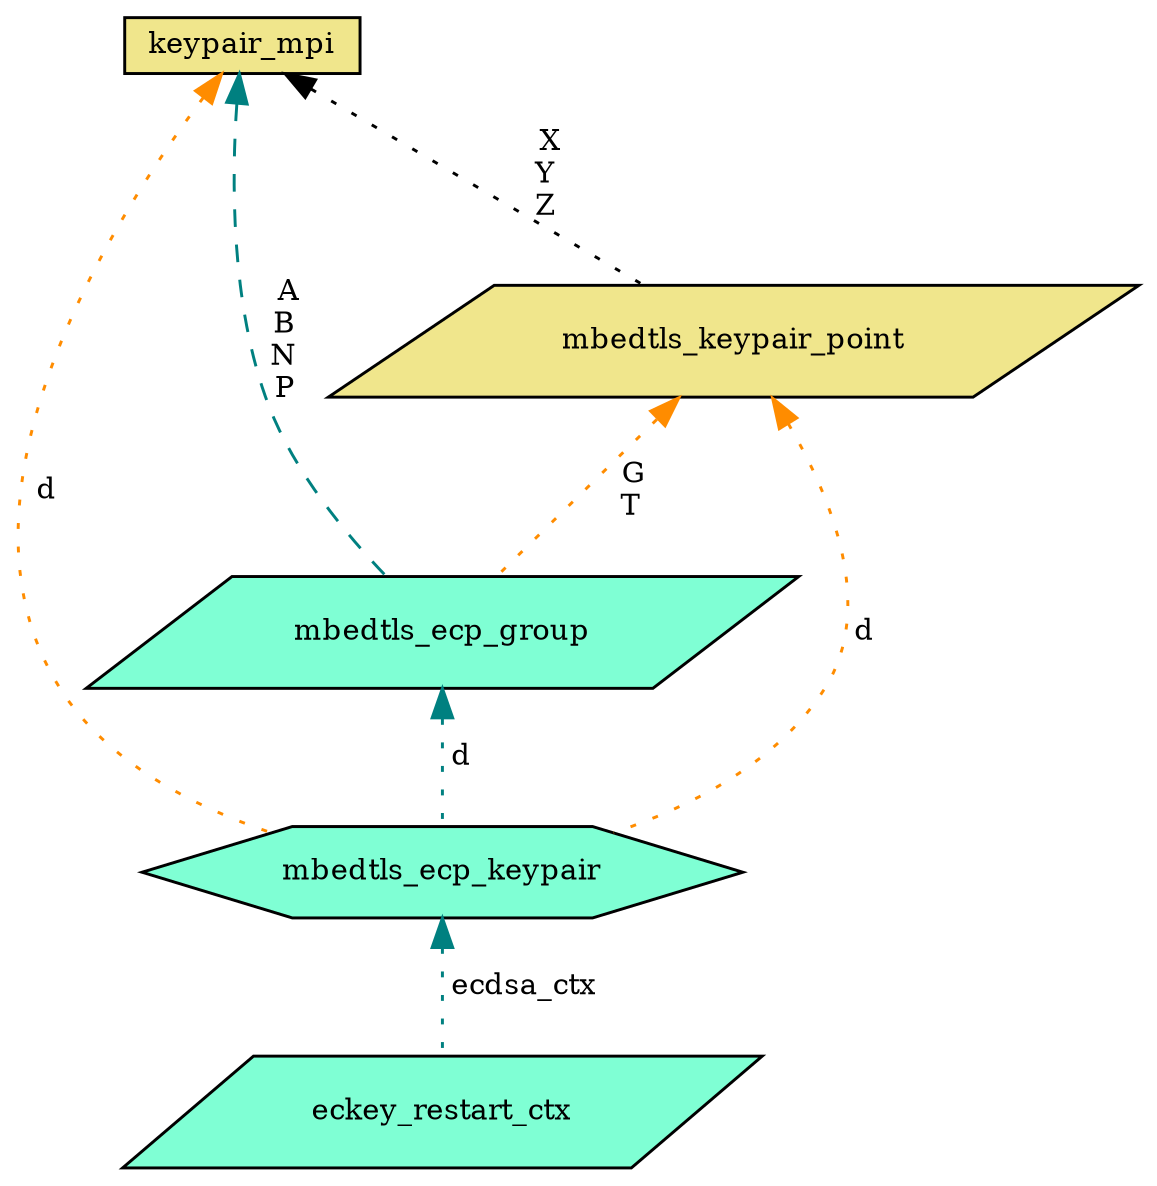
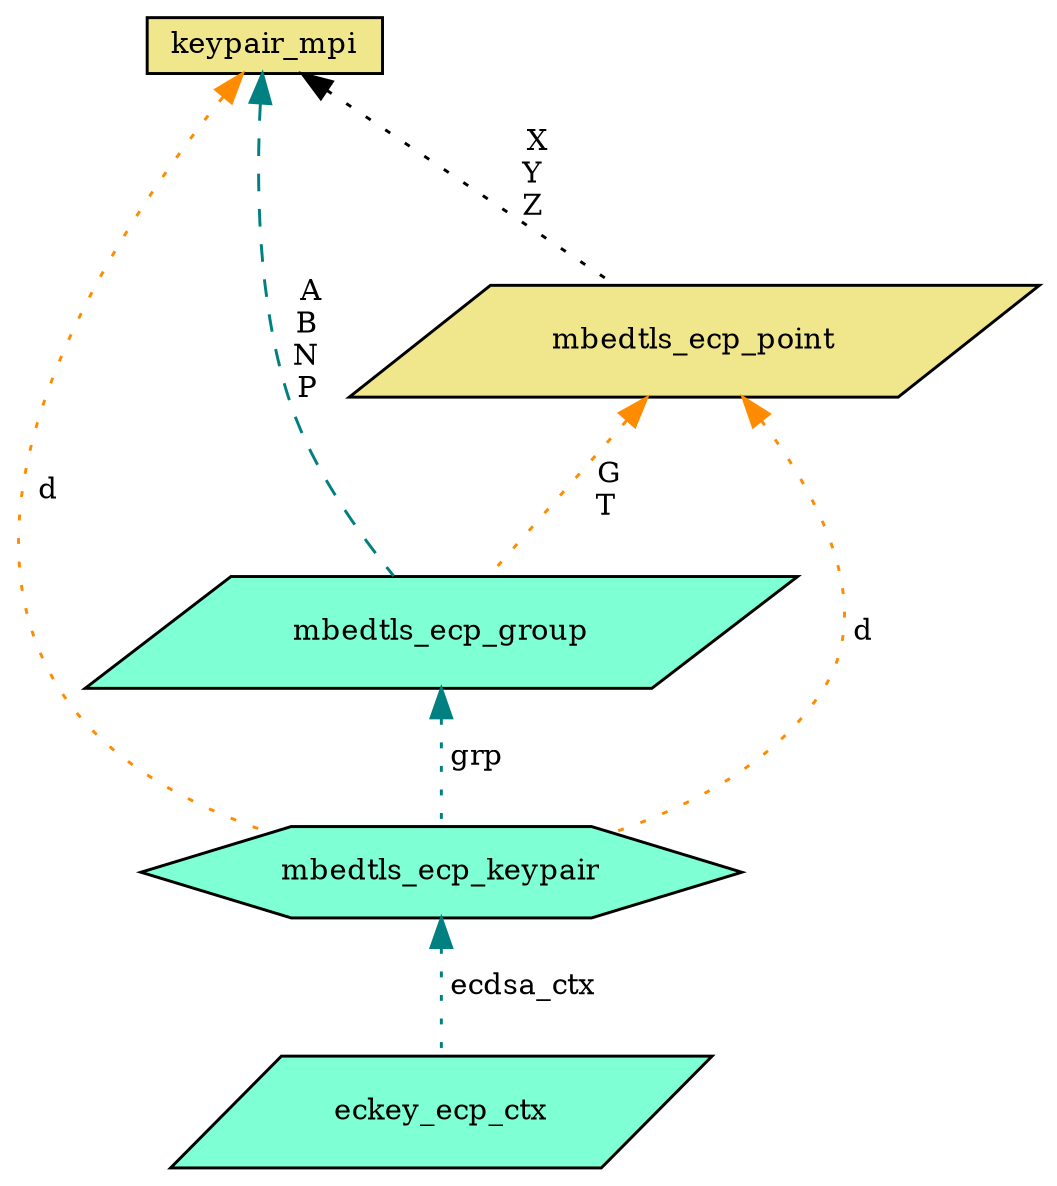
(734, 341) -> (694, 341)
(457, 757) -> (474, 757)
(442, 1112) -> (441, 1112)
